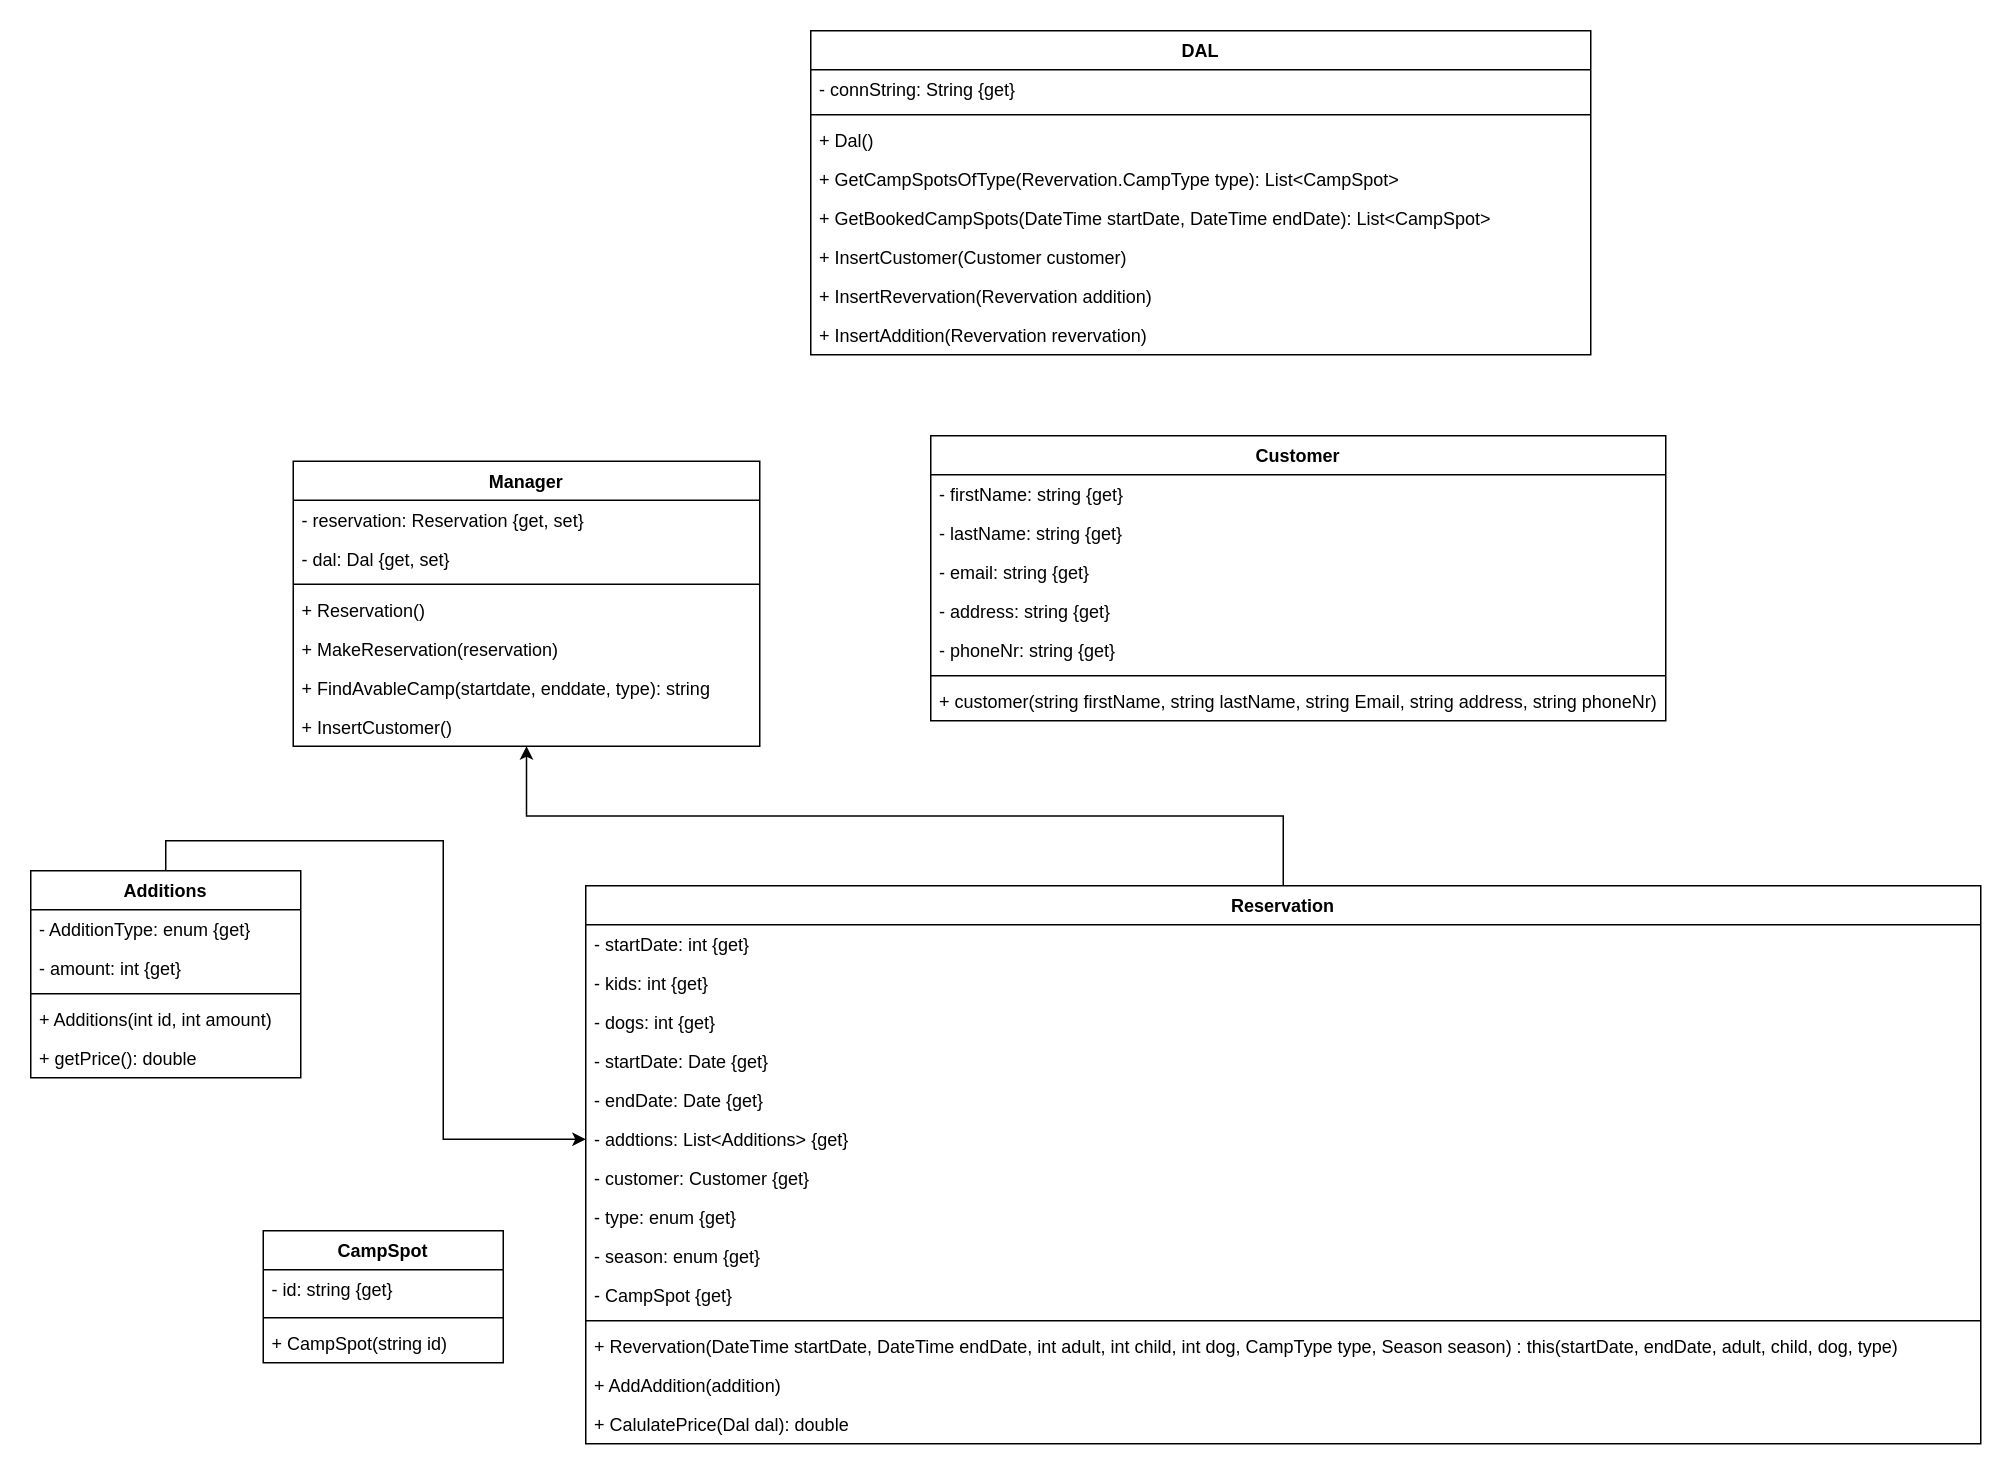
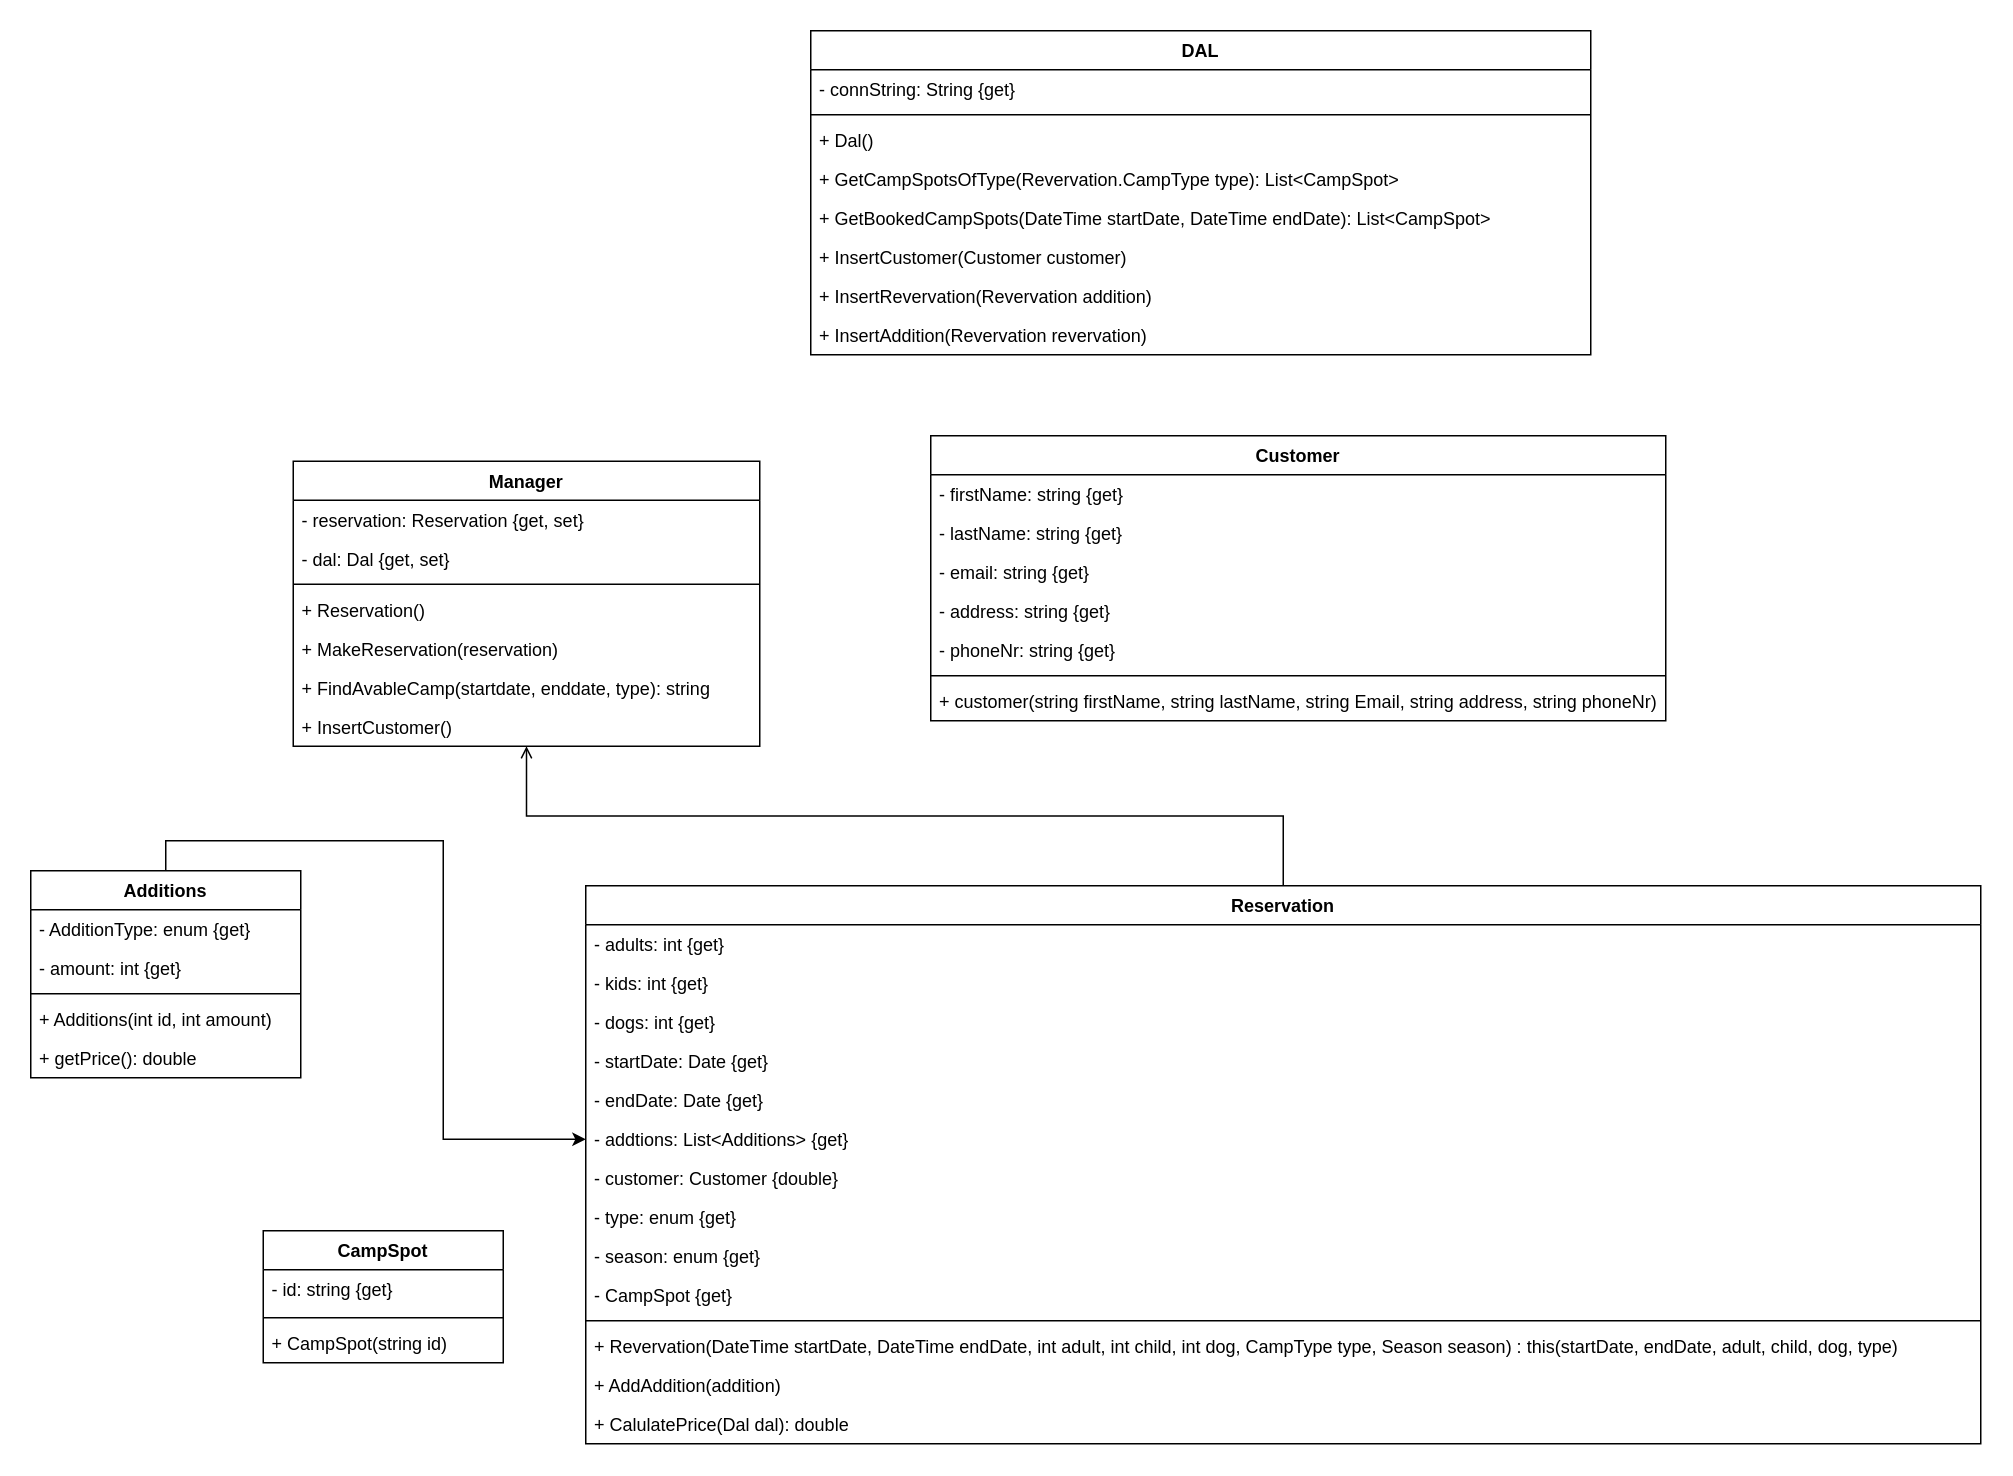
(527, 758) -> (527, 755)
(693, 945) -> (676, 945)
(716, 1179) -> (728, 1179)
